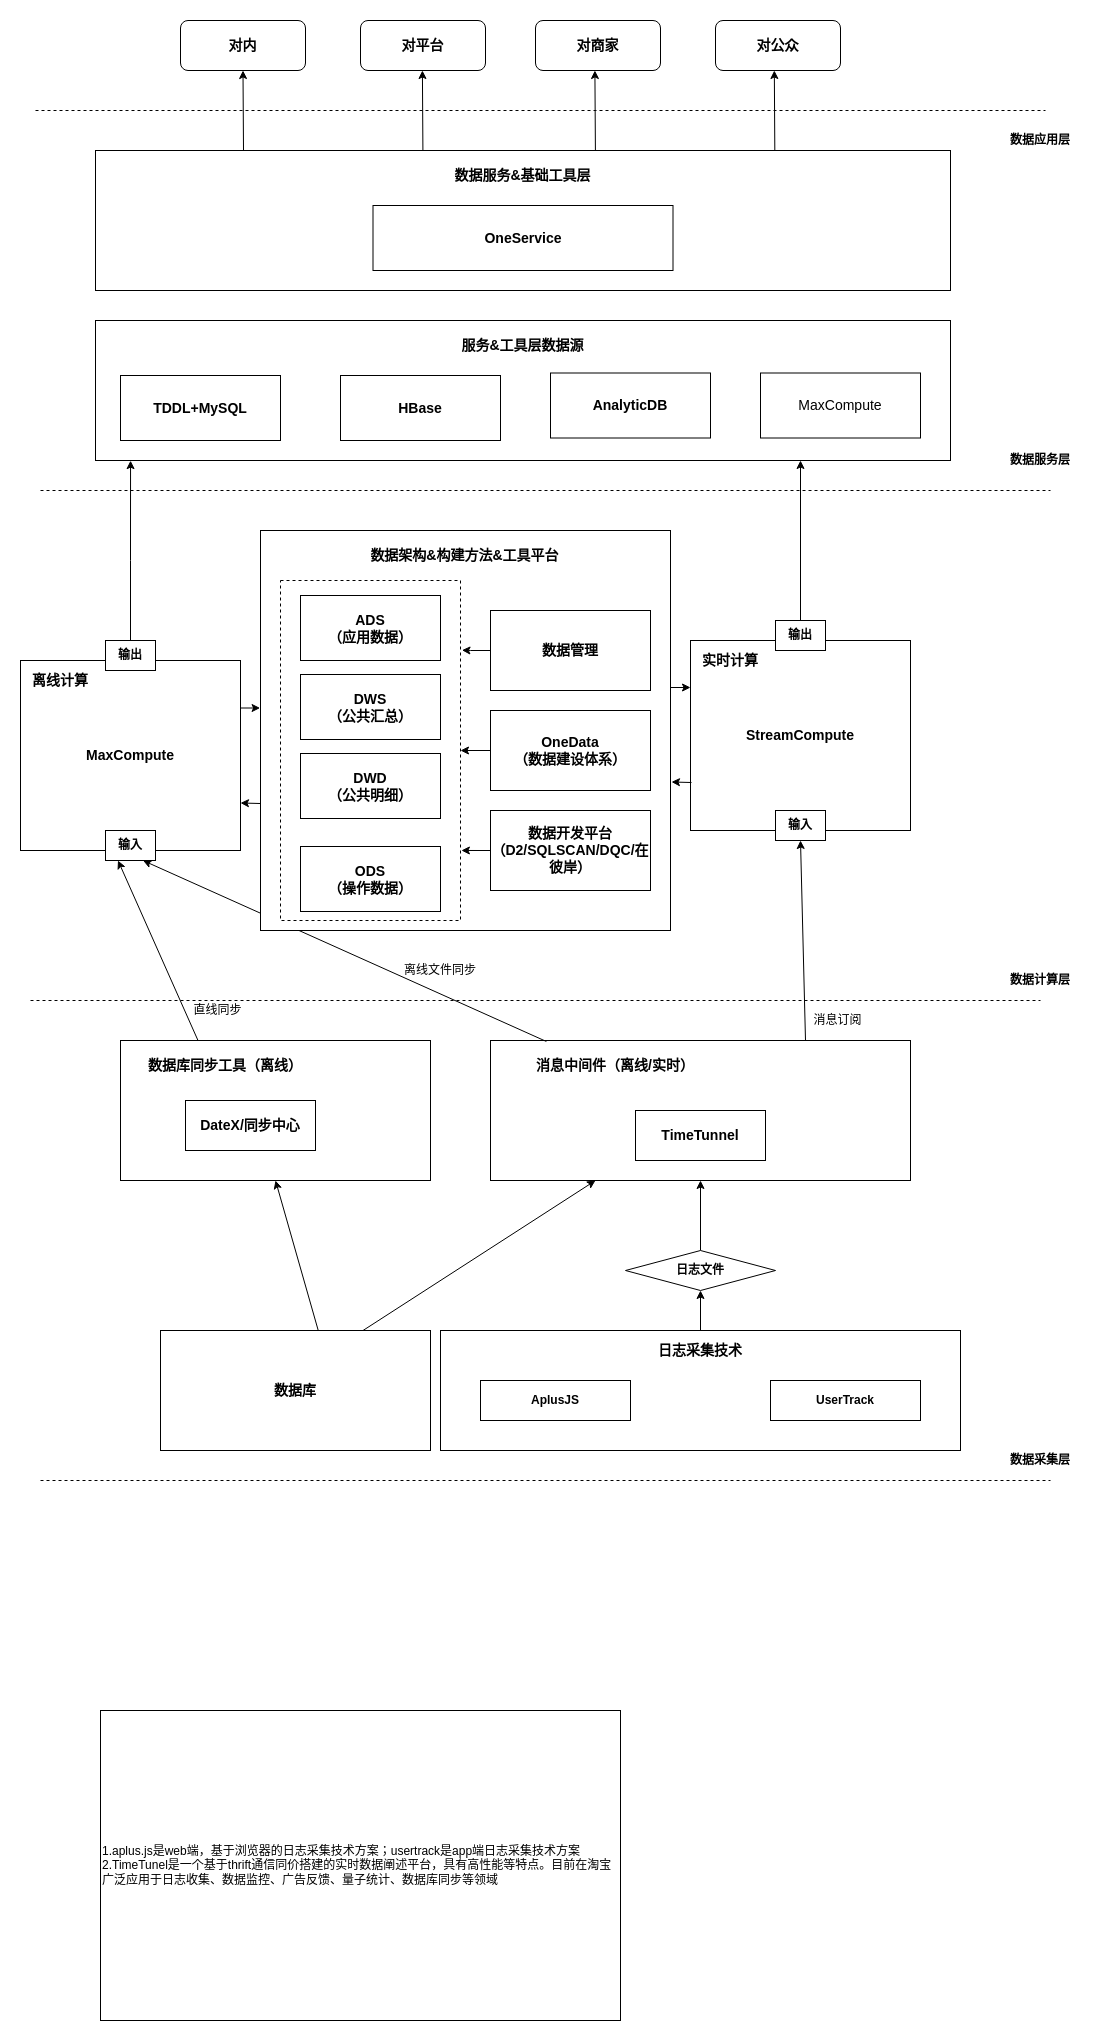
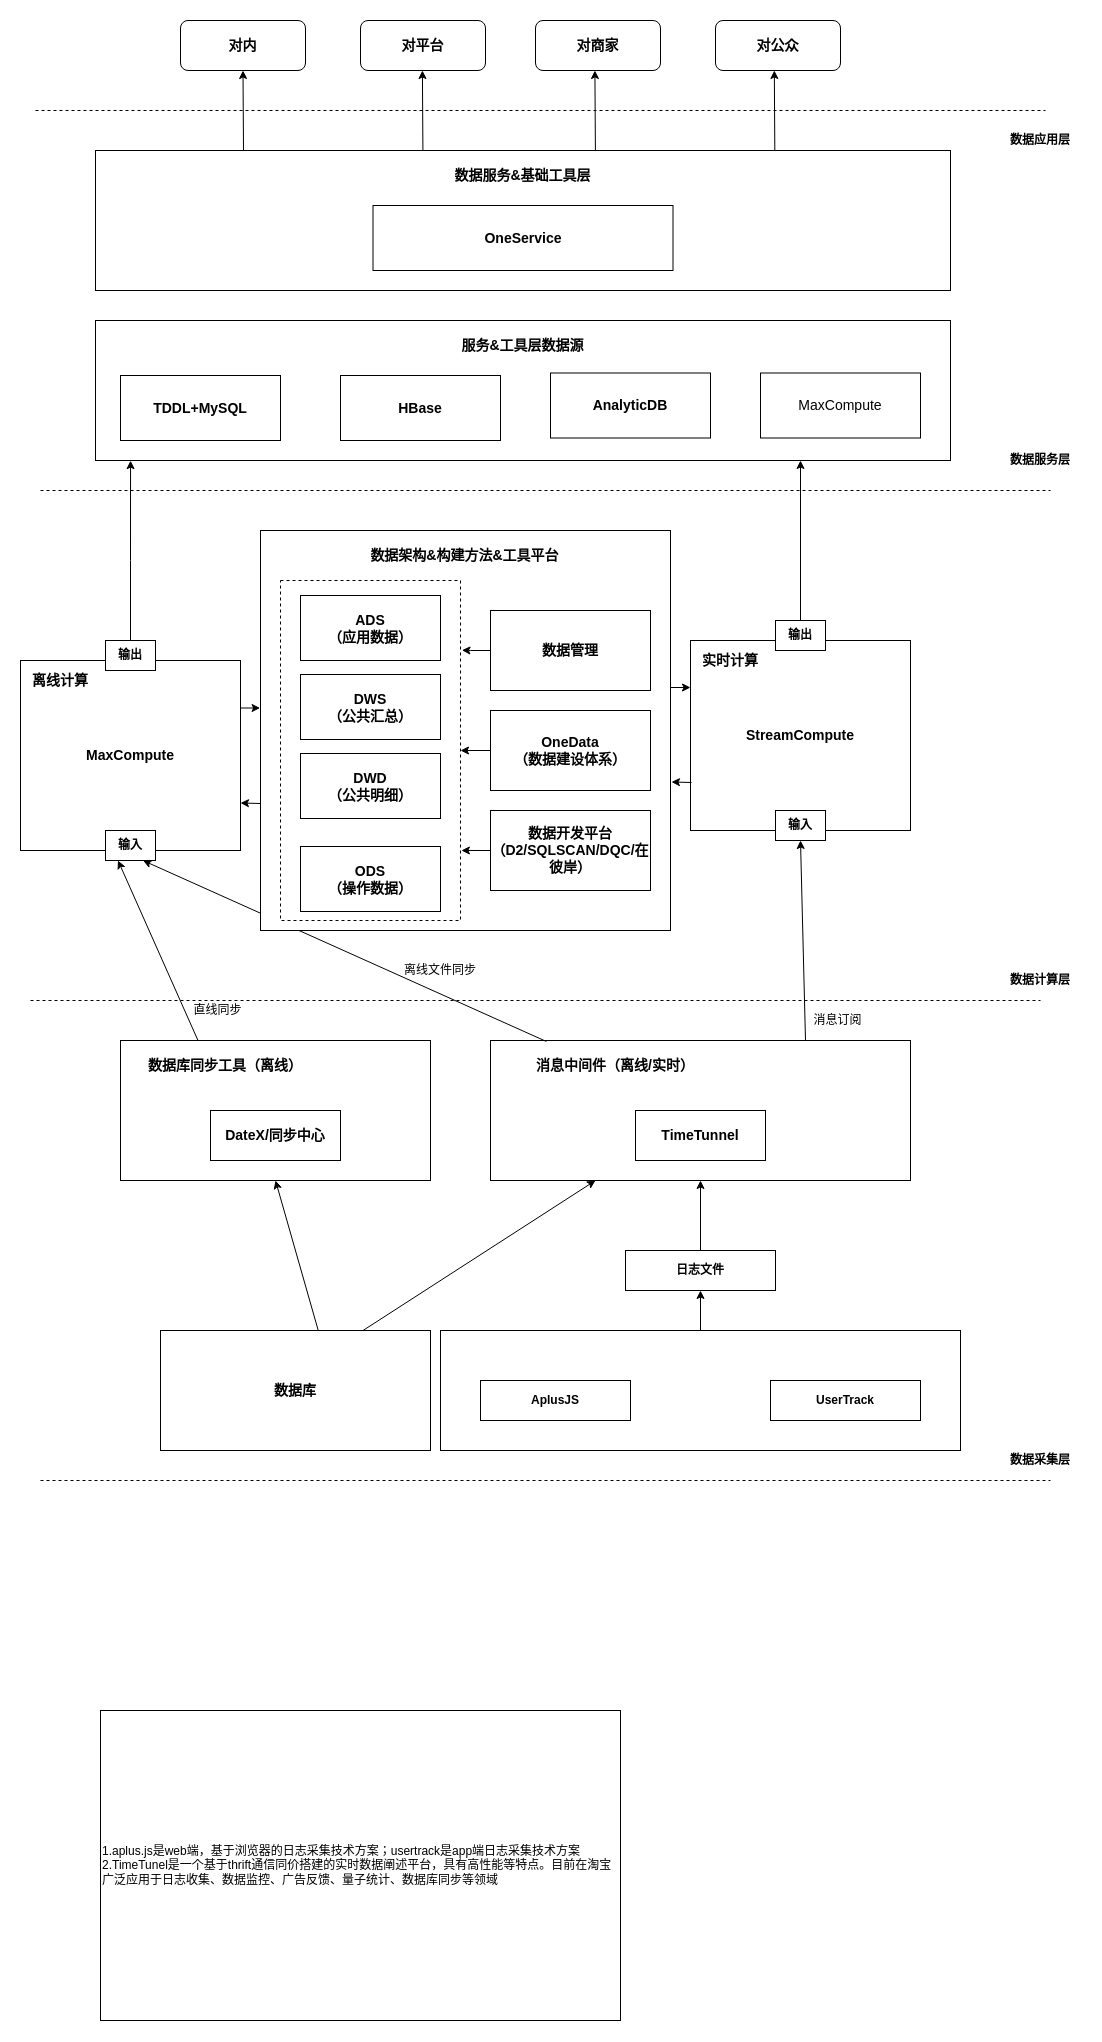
(251, 1126) -> (276, 1136)
(701, 1271) -> (701, 1271)
(701, 1351) -> none
